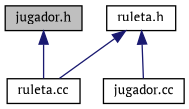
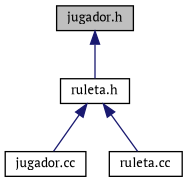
(44, 61) -> (95, 61)
